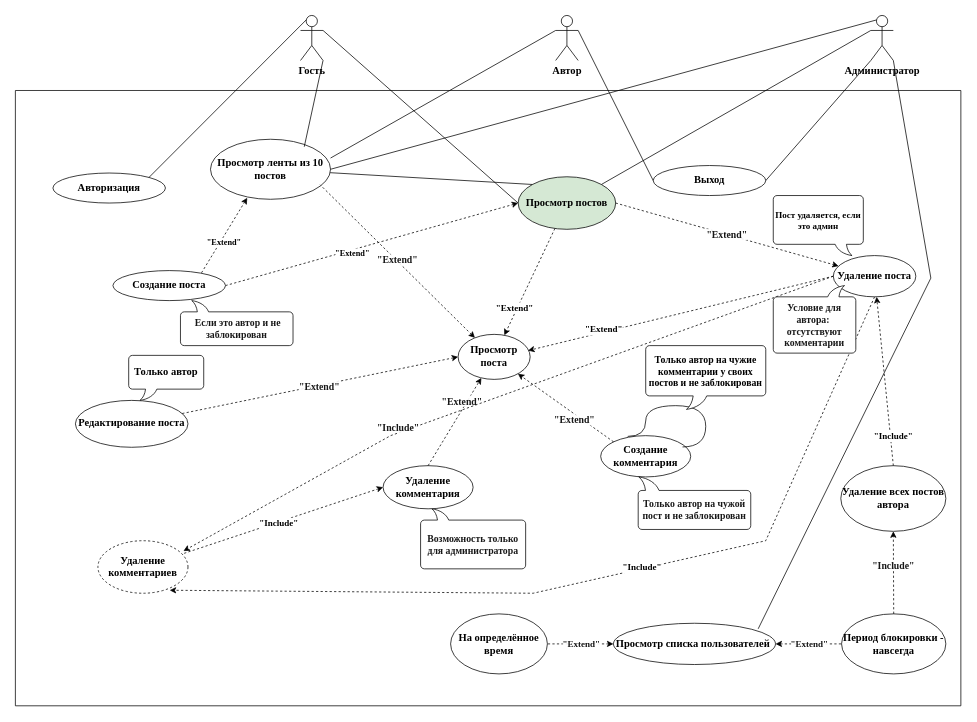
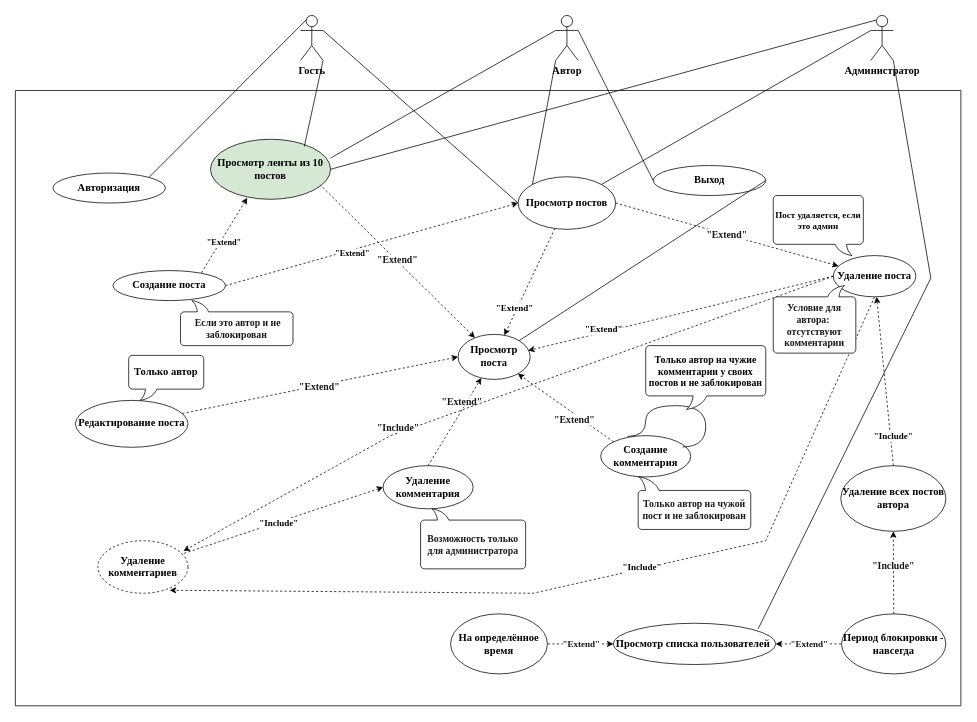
(818, 121) -> (643, 260)
(270, 169) -> (270, 169)
(431, 178) -> (544, 123)
(567, 203) -> (567, 203)
